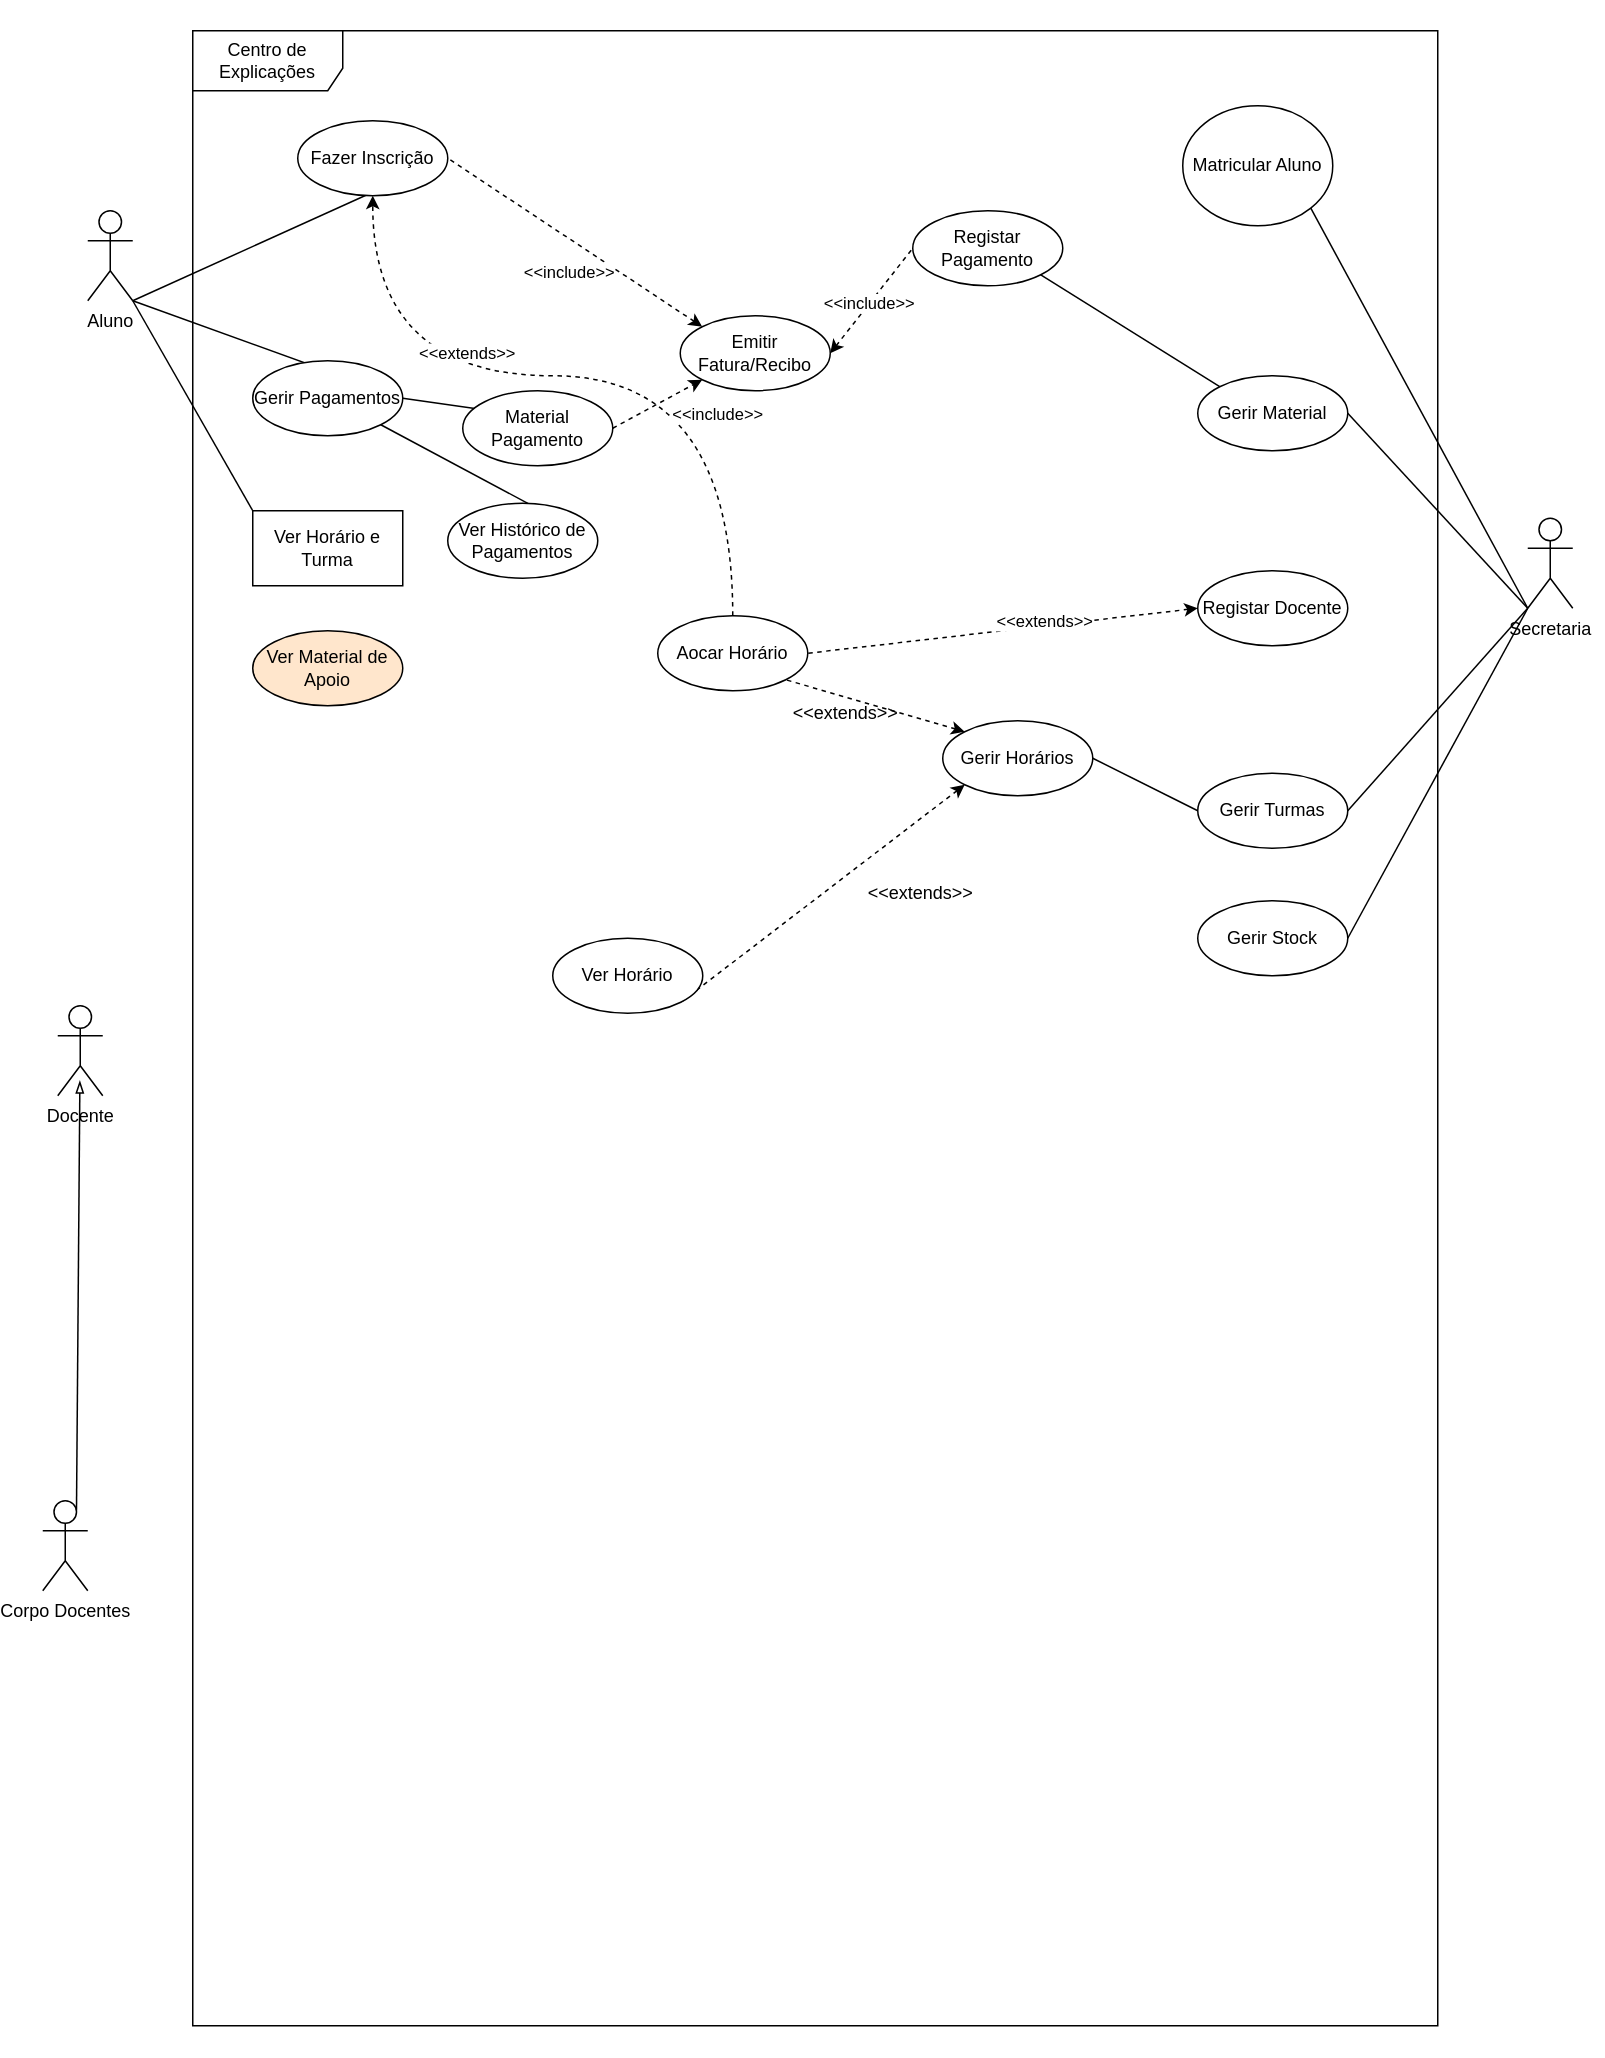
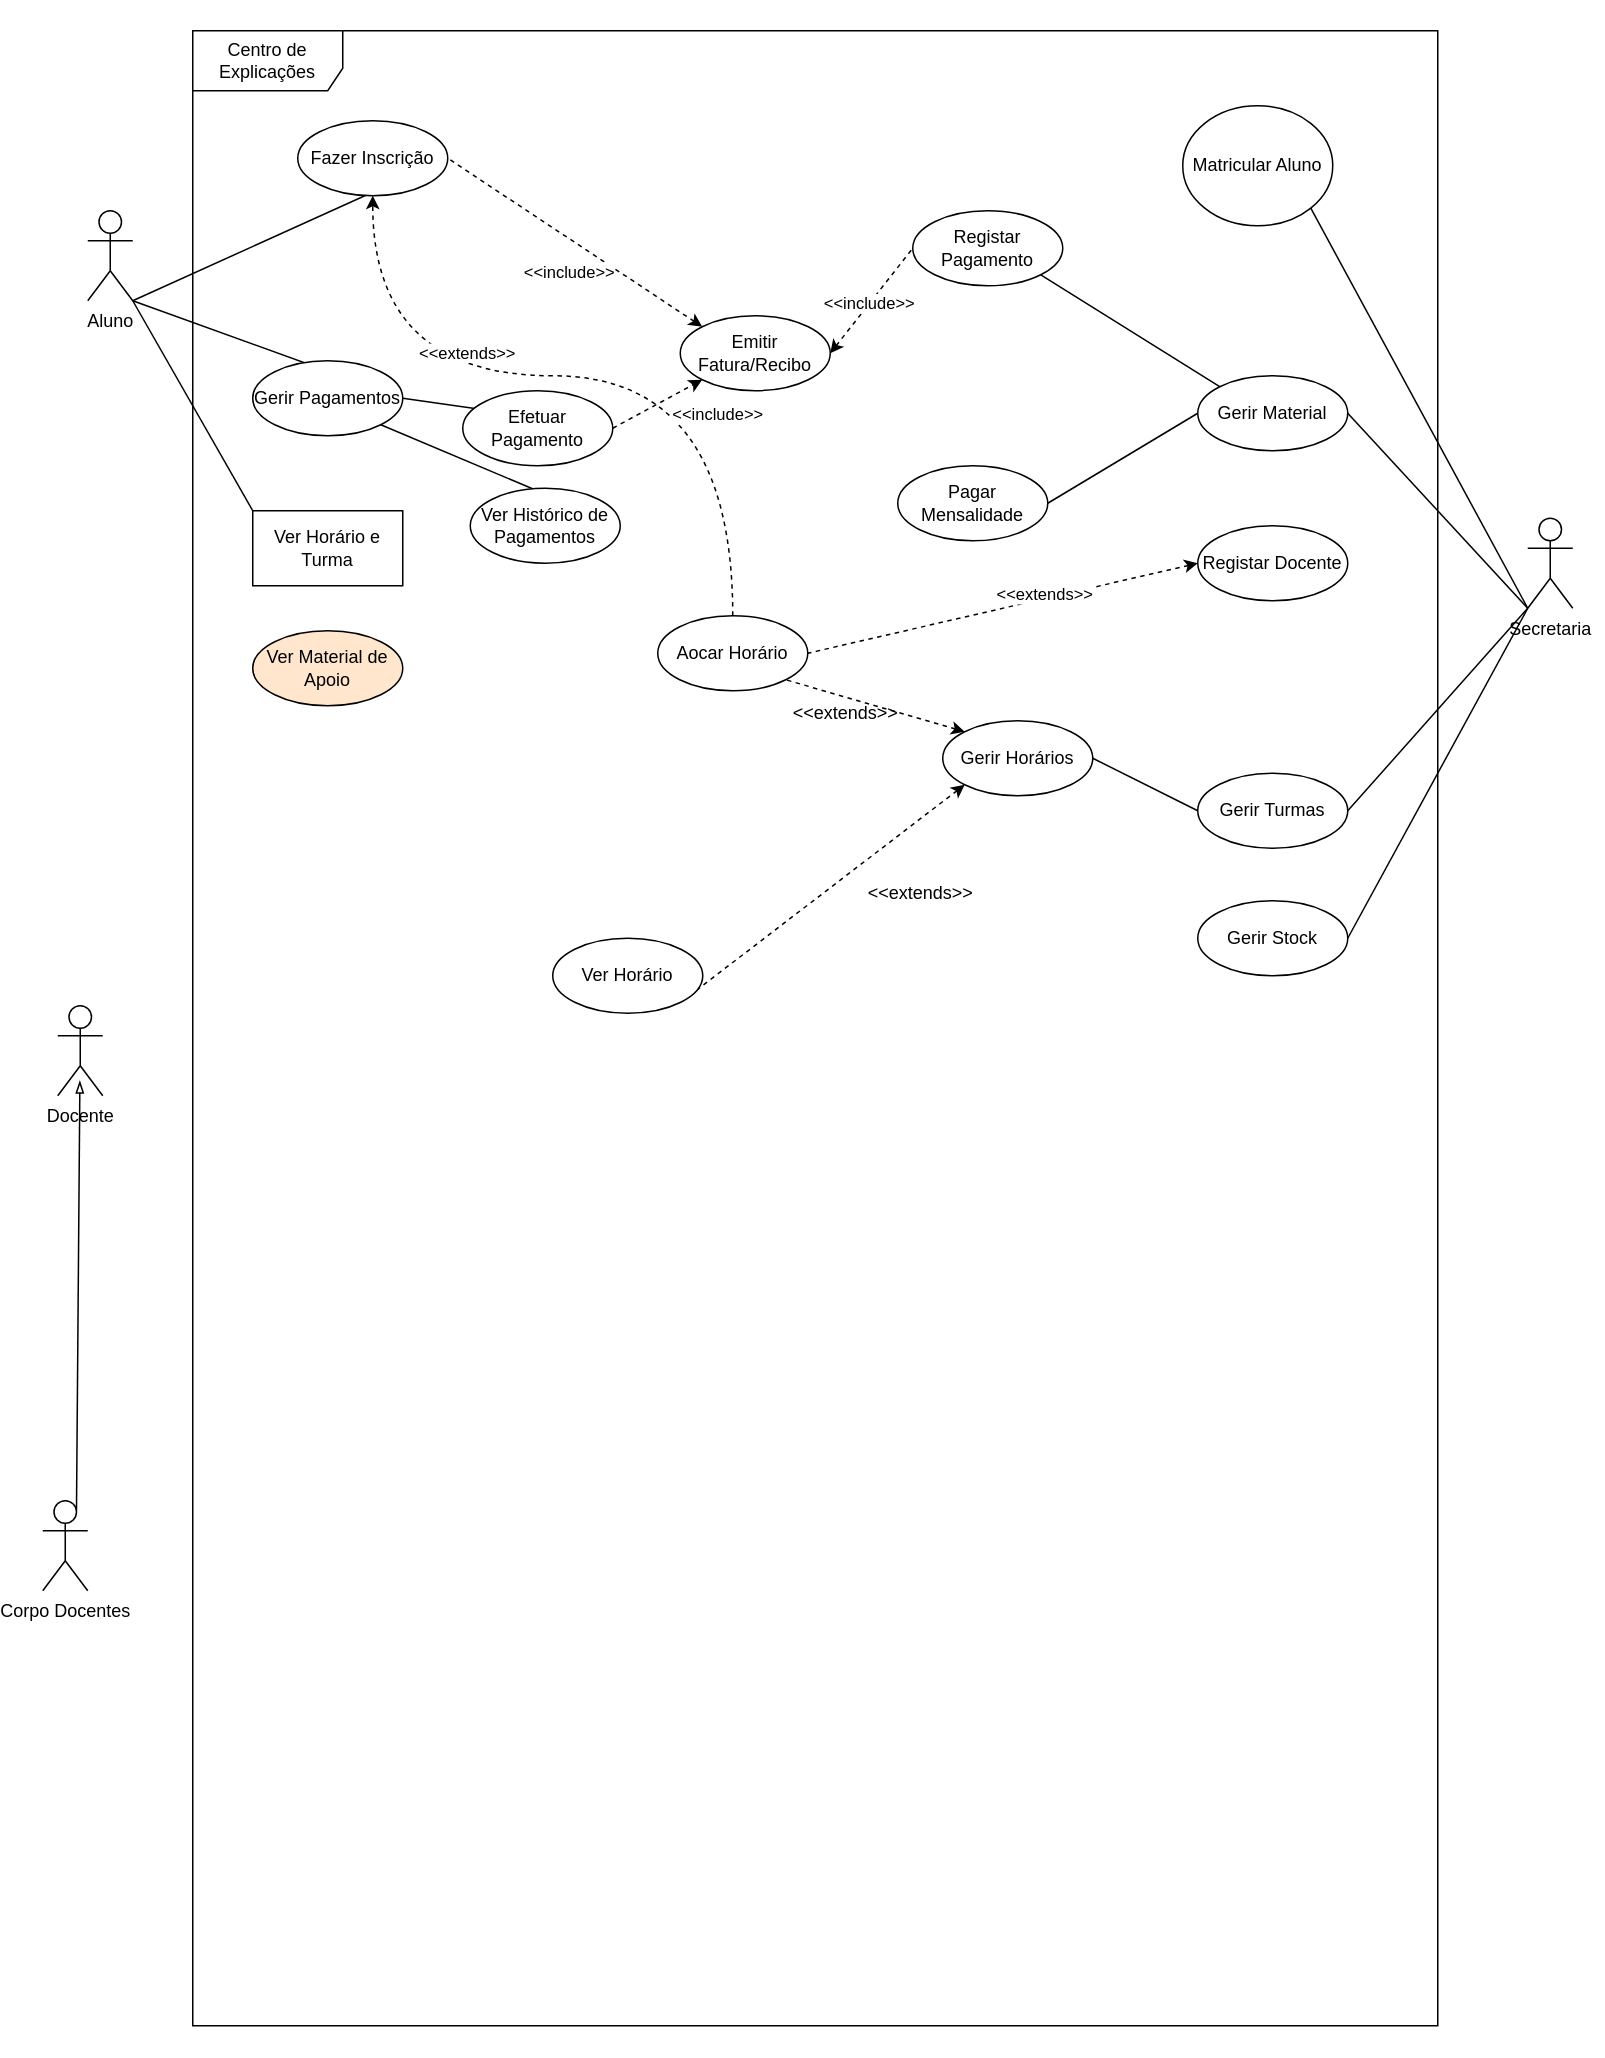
(538, 428) -> (538, 428)
none -> (1123, 458)
none -> (973, 503)
(523, 541) -> (545, 526)
(1273, 608) -> (1273, 563)
